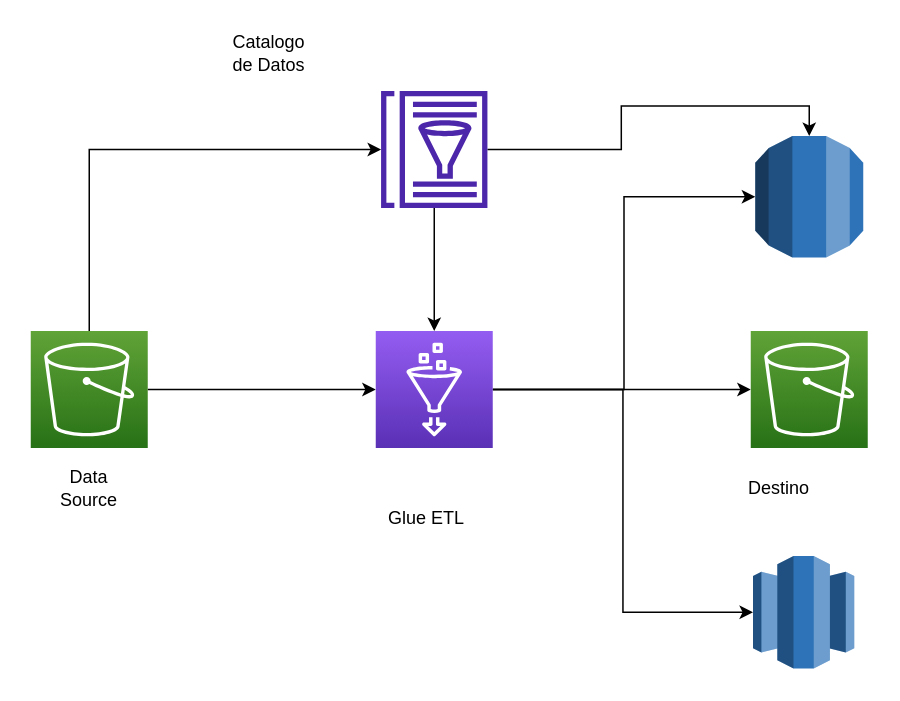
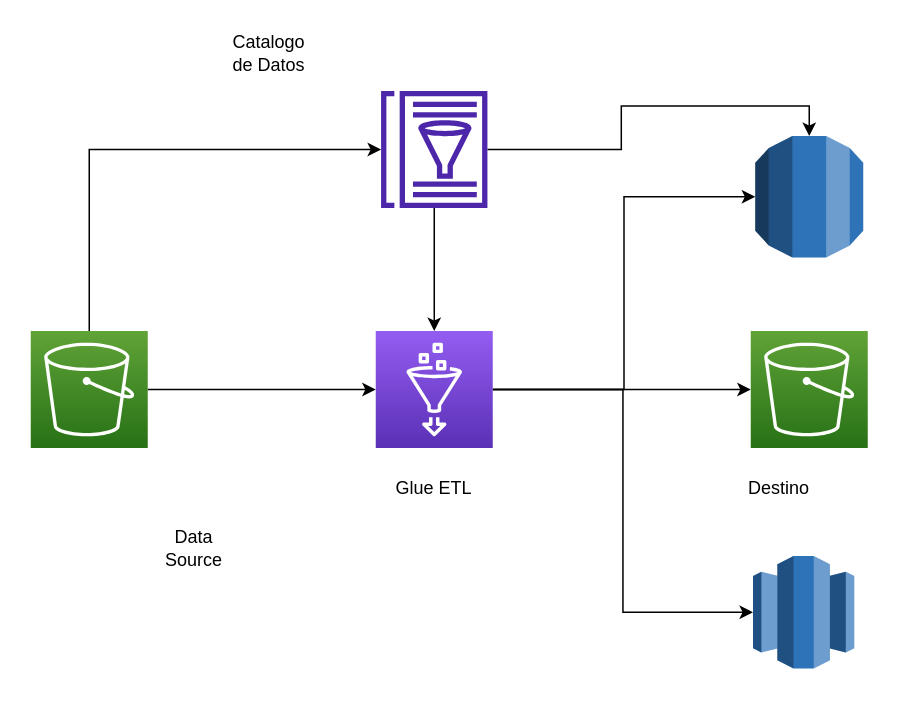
(89, 488) -> (194, 548)
(427, 518) -> (434, 488)
